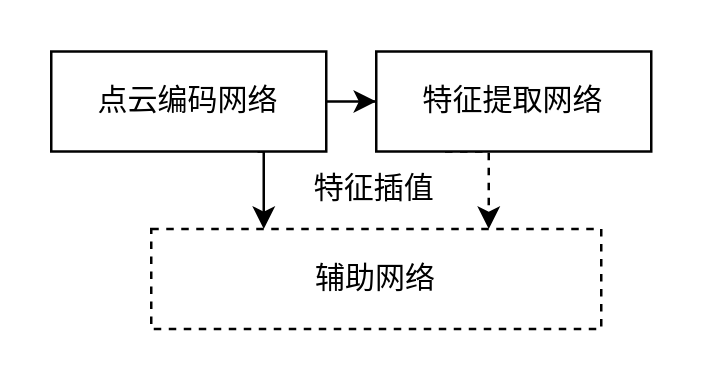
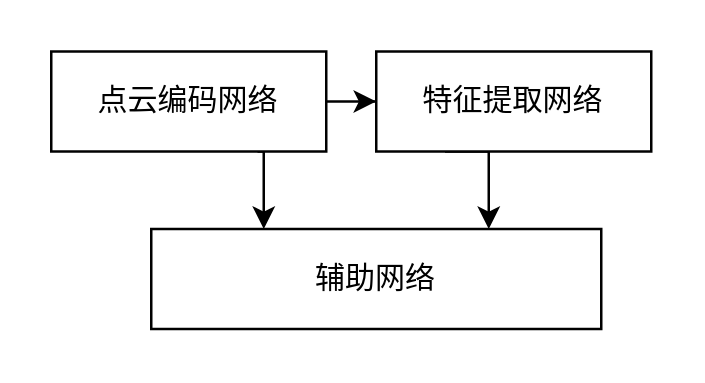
(489, 184) -> (489, 184)
(374, 189) -> none
(376, 279) -> (376, 279)
